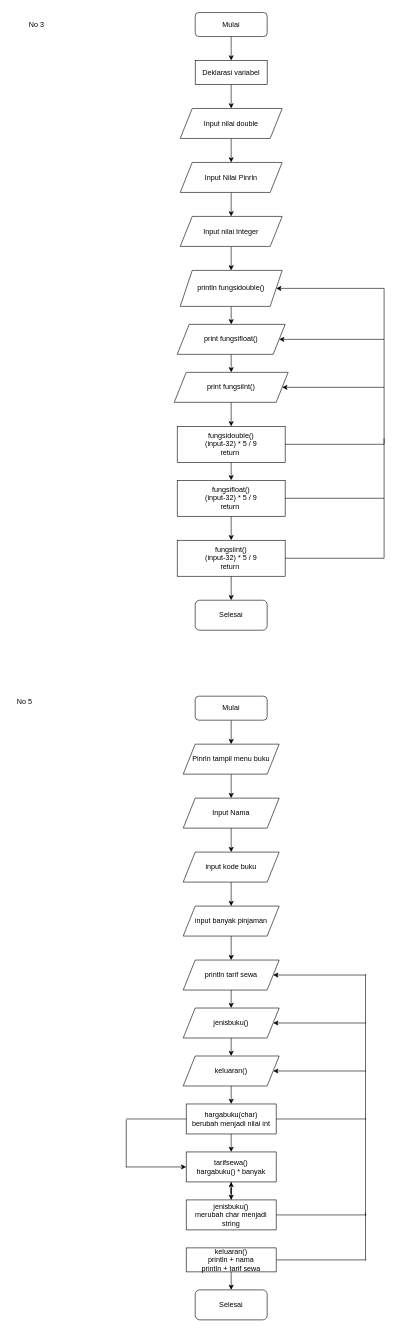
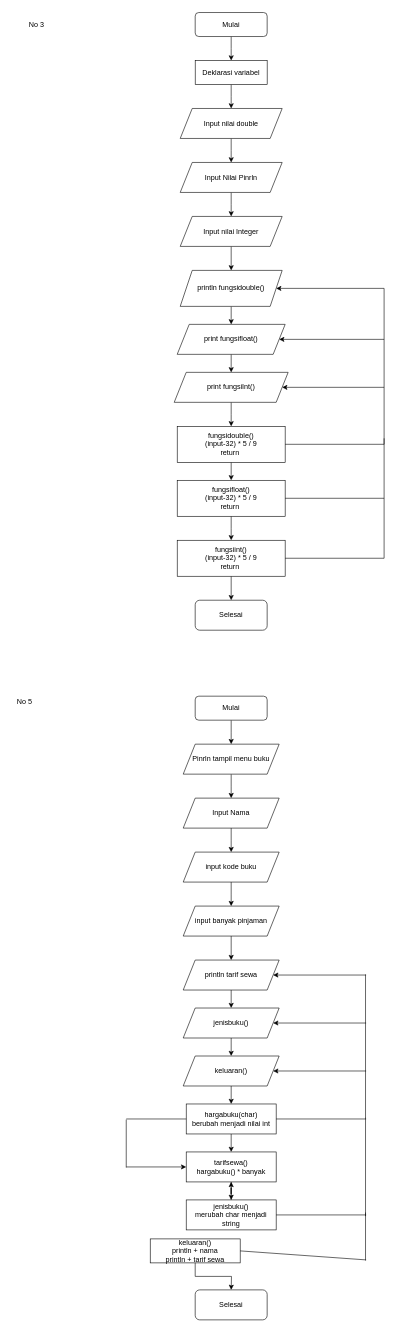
(231, 1260) -> (195, 1251)
